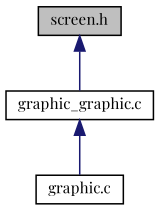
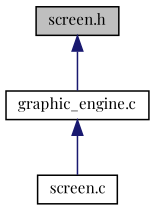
(80, 105) -> (77, 105)
(80, 190) -> (77, 190)
